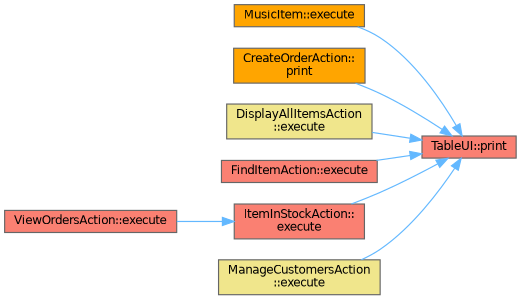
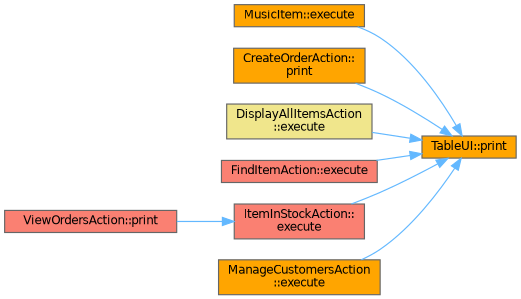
(469, 147) -> (469, 147)
(91, 221) -> (91, 221)
(299, 277) -> (299, 277)
